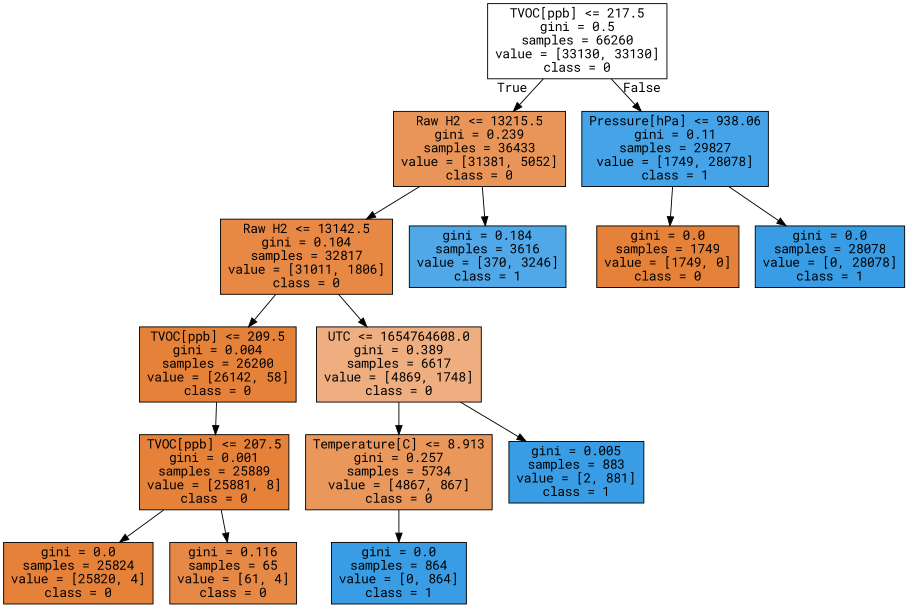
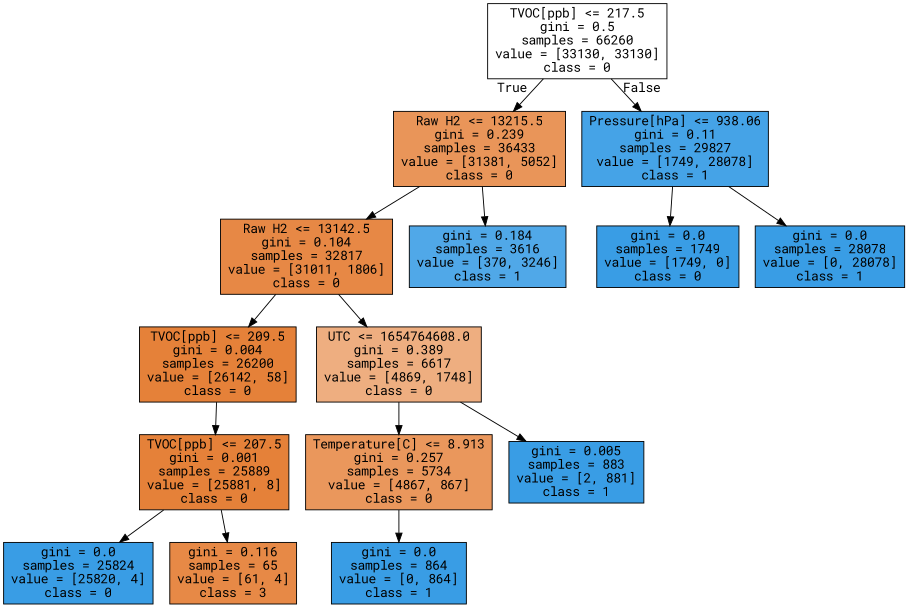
(668, 257) -> (668, 257)
(78, 573) -> (78, 573)
(233, 573) -> (233, 573)
